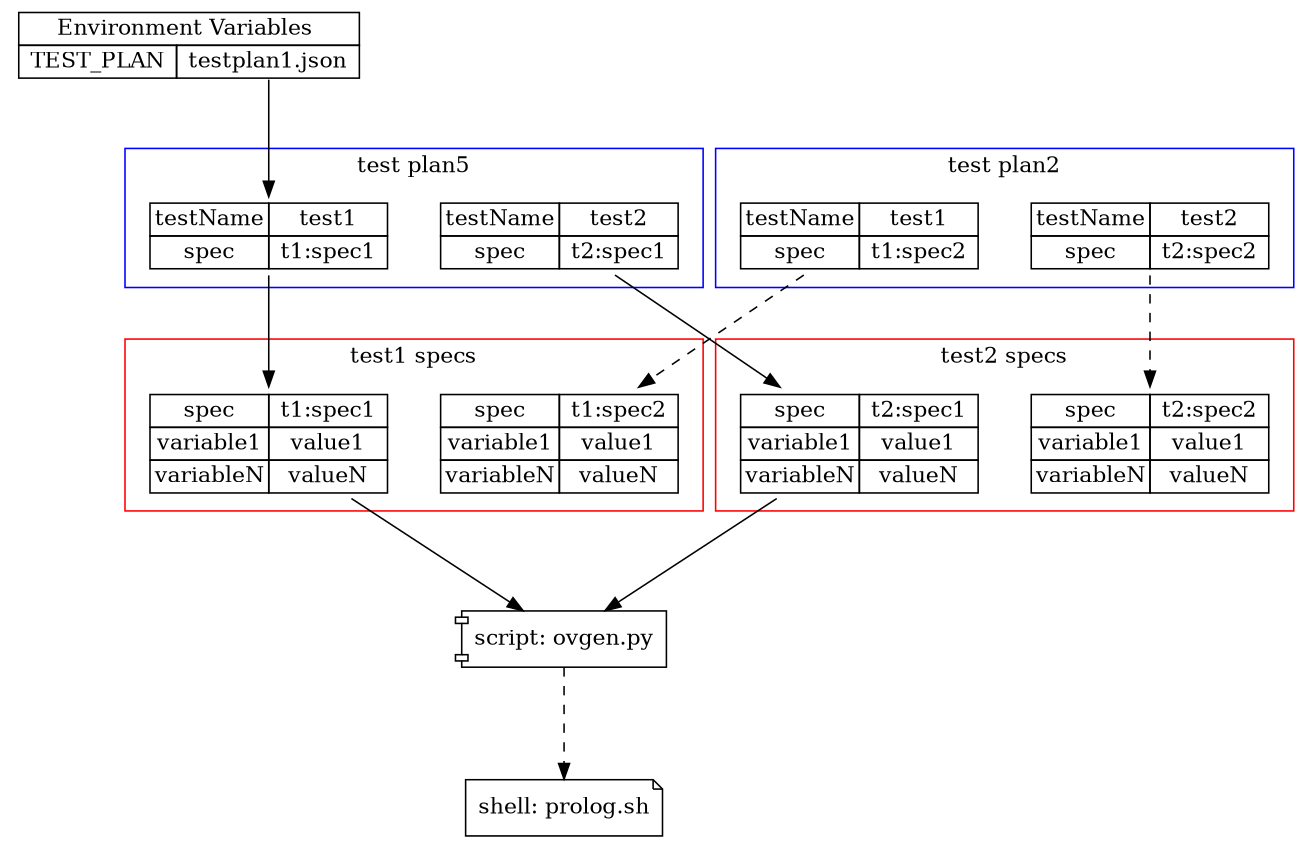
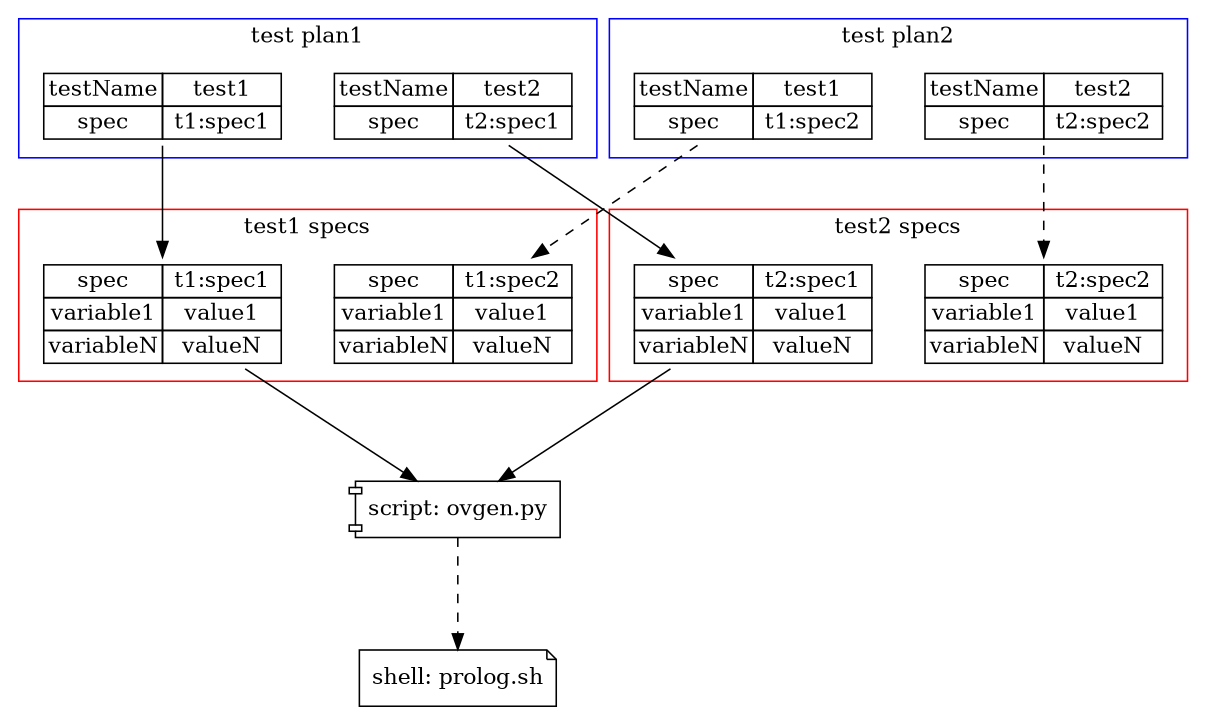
(189, 45) -> none
(414, 166) -> (308, 37)
